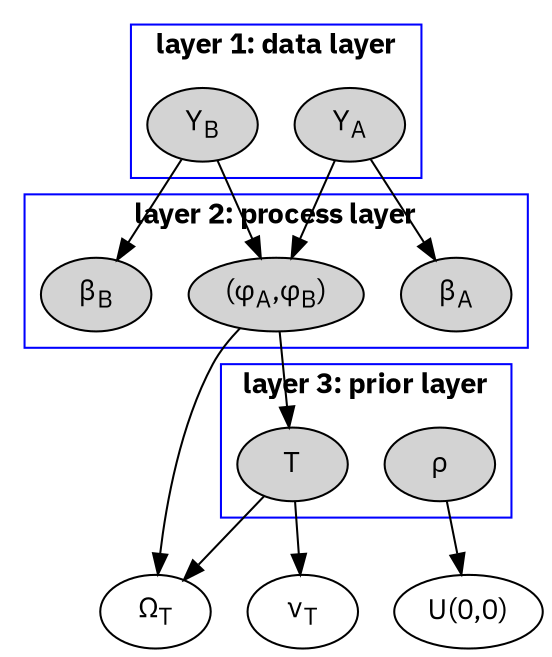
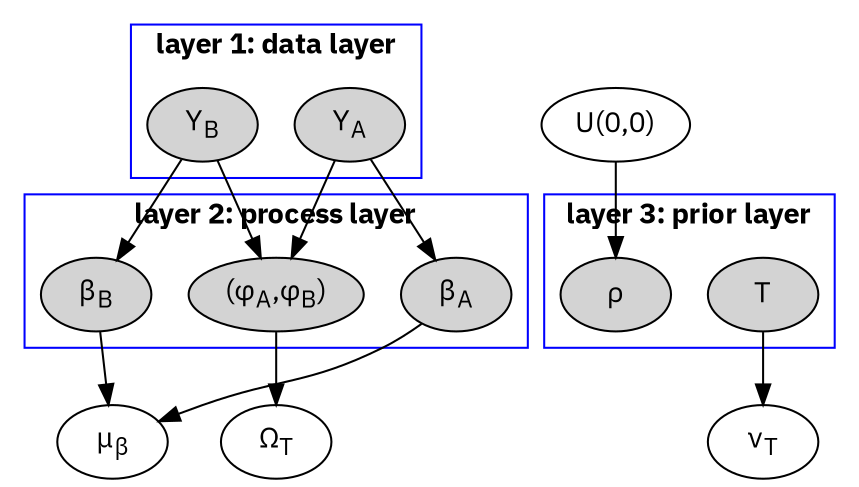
(284, 377) -> none
none -> (113, 442)
(231, 530) -> none
(453, 530) -> (616, 207)
